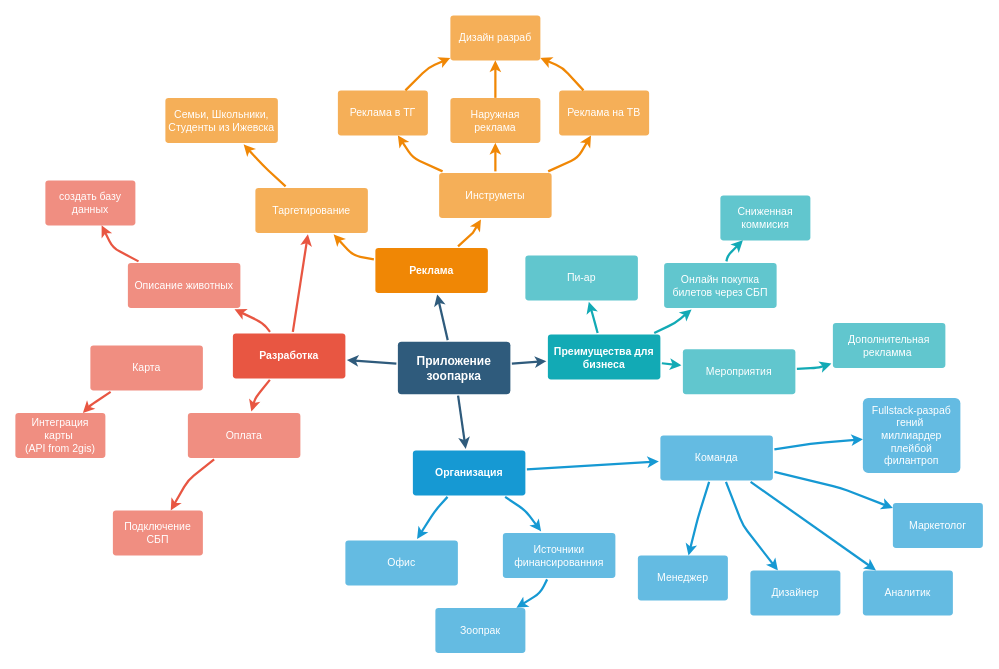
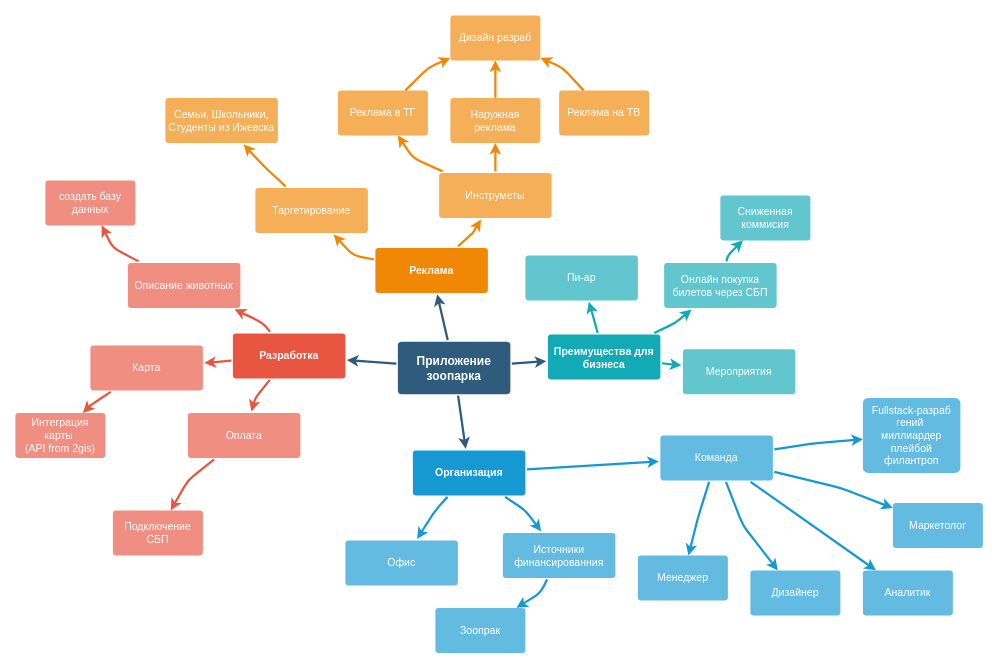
(568, 162) -> none
(300, 287) -> (222, 362)
(889, 345) -> none
(810, 368) -> none
